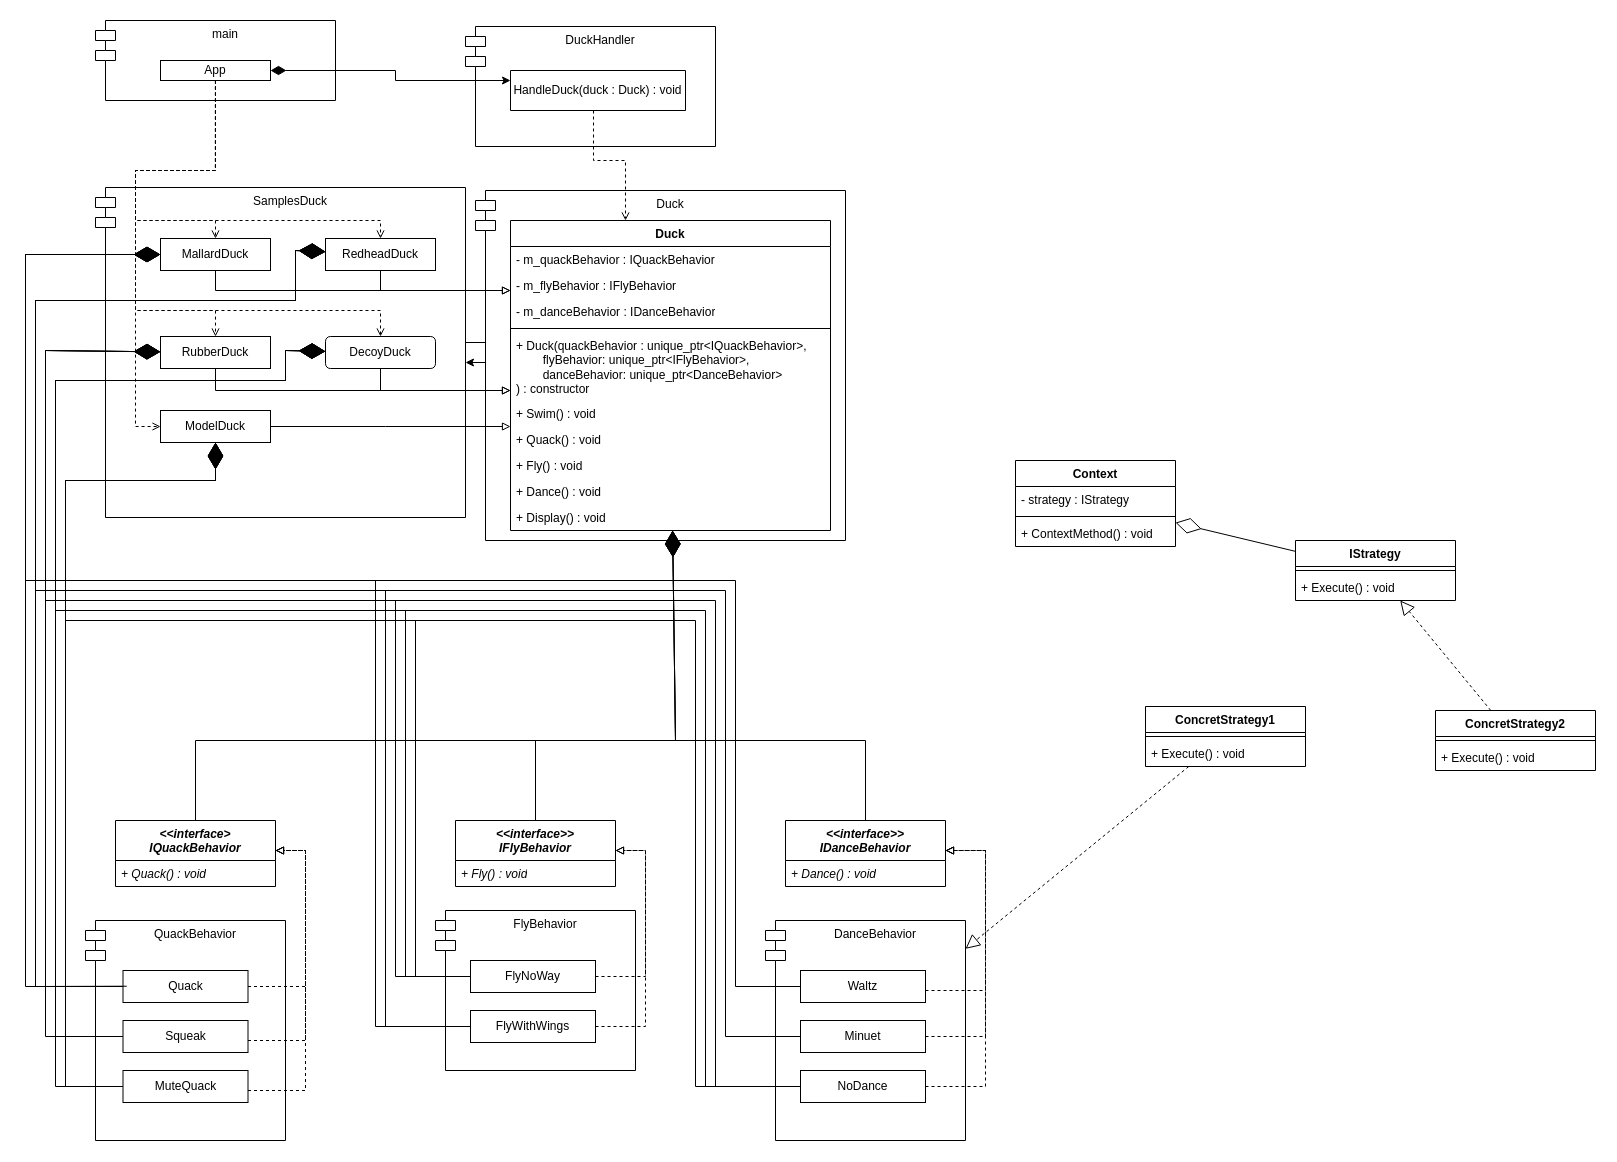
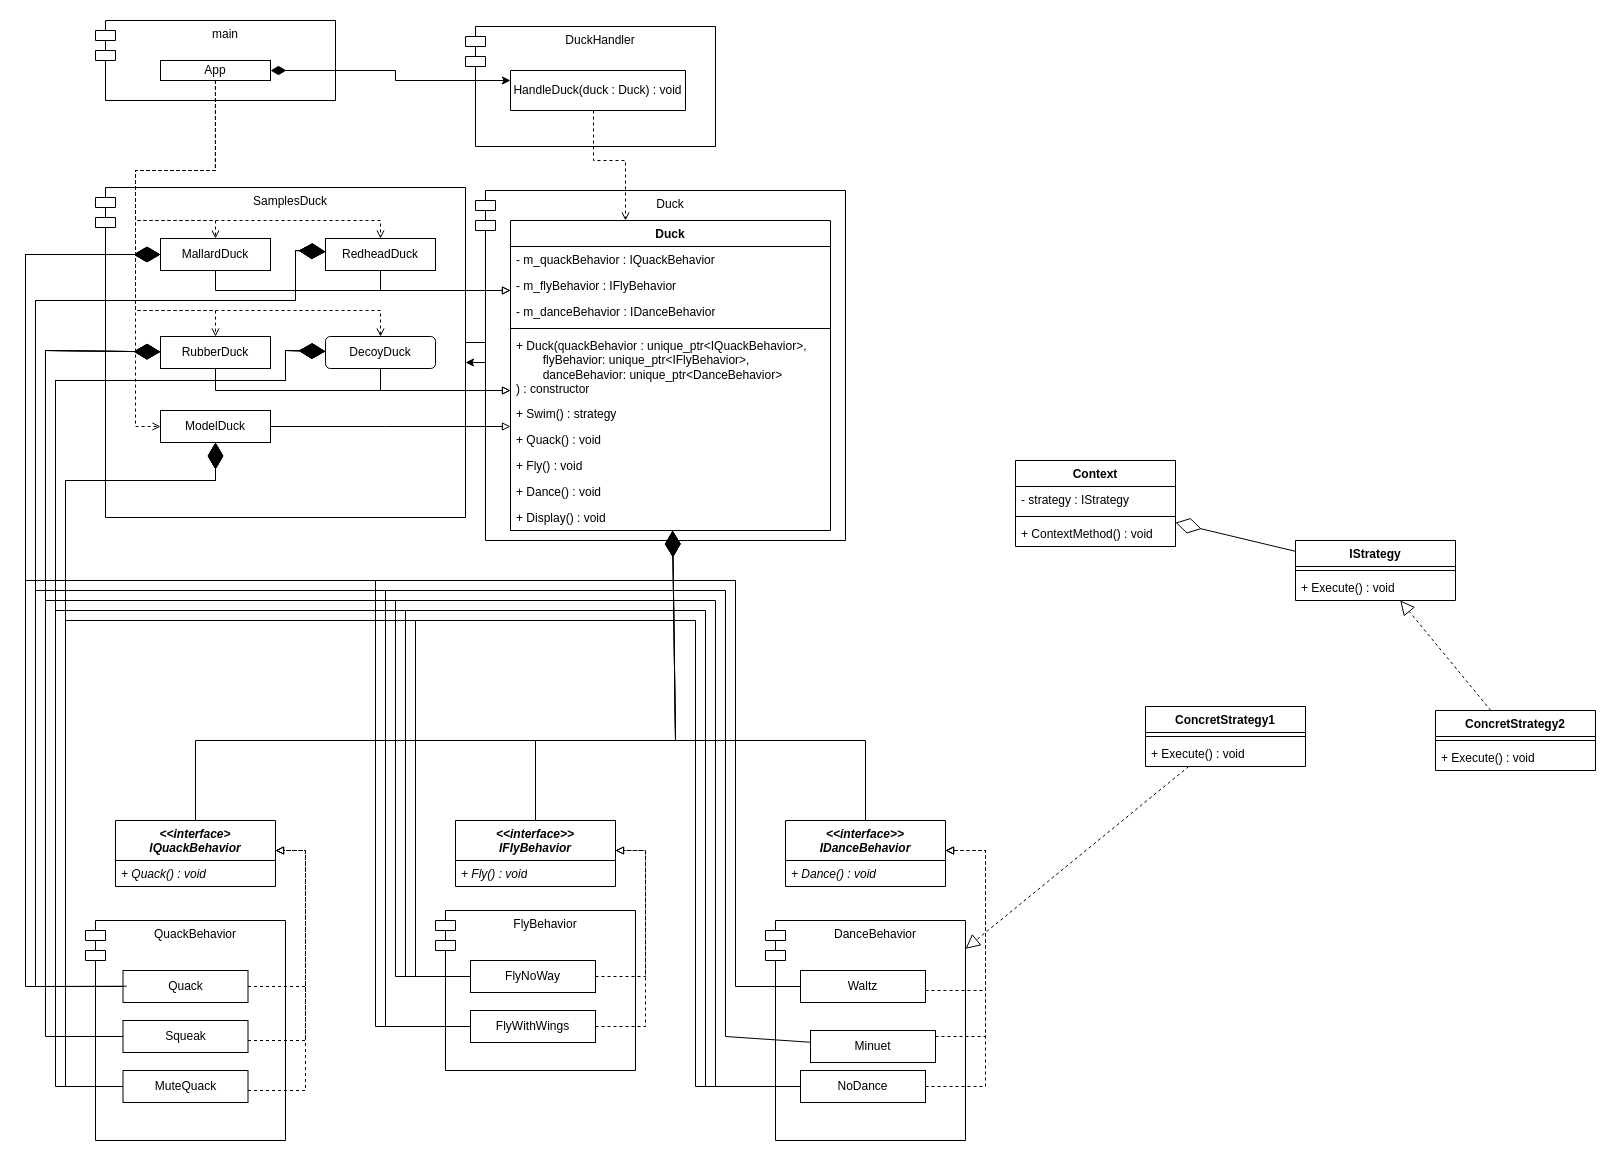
(558, 415) -> (573, 415)
(863, 1037) -> (873, 1047)
